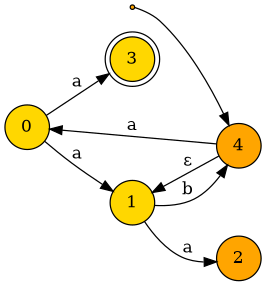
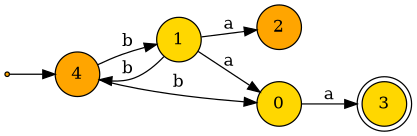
(132, 125) -> (179, 82)
(188, 161) -> (128, 41)
(73, 164) -> (224, 68)
